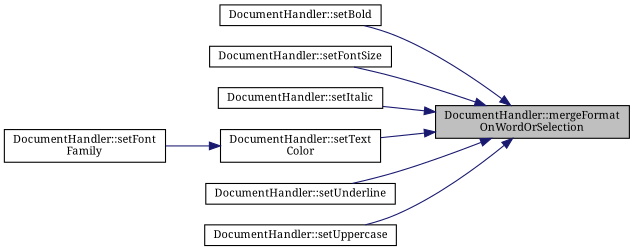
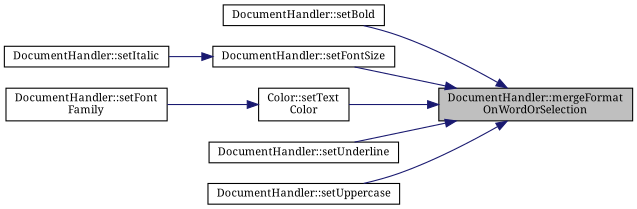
(403, 109) -> (185, 57)
(301, 146) -> (304, 105)
